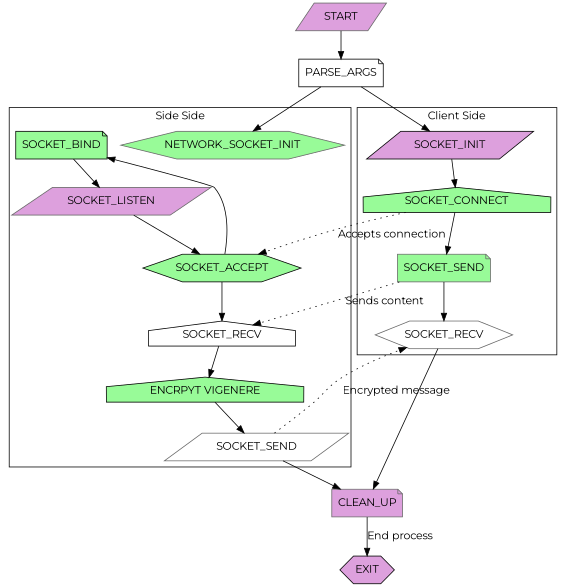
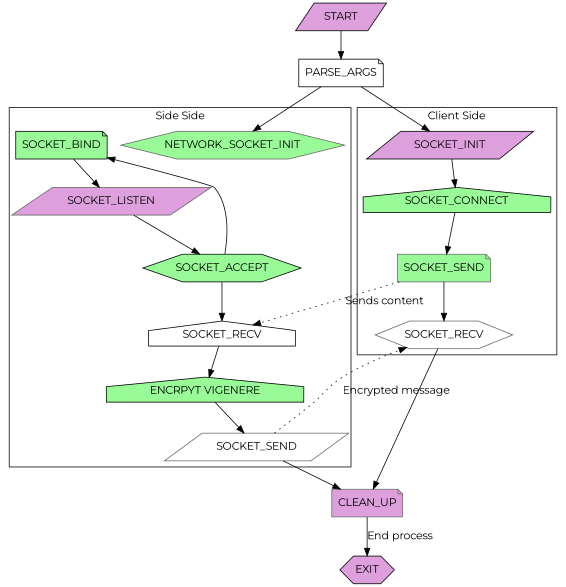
(341, 17) -> (341, 17)
(335, 230) -> none
